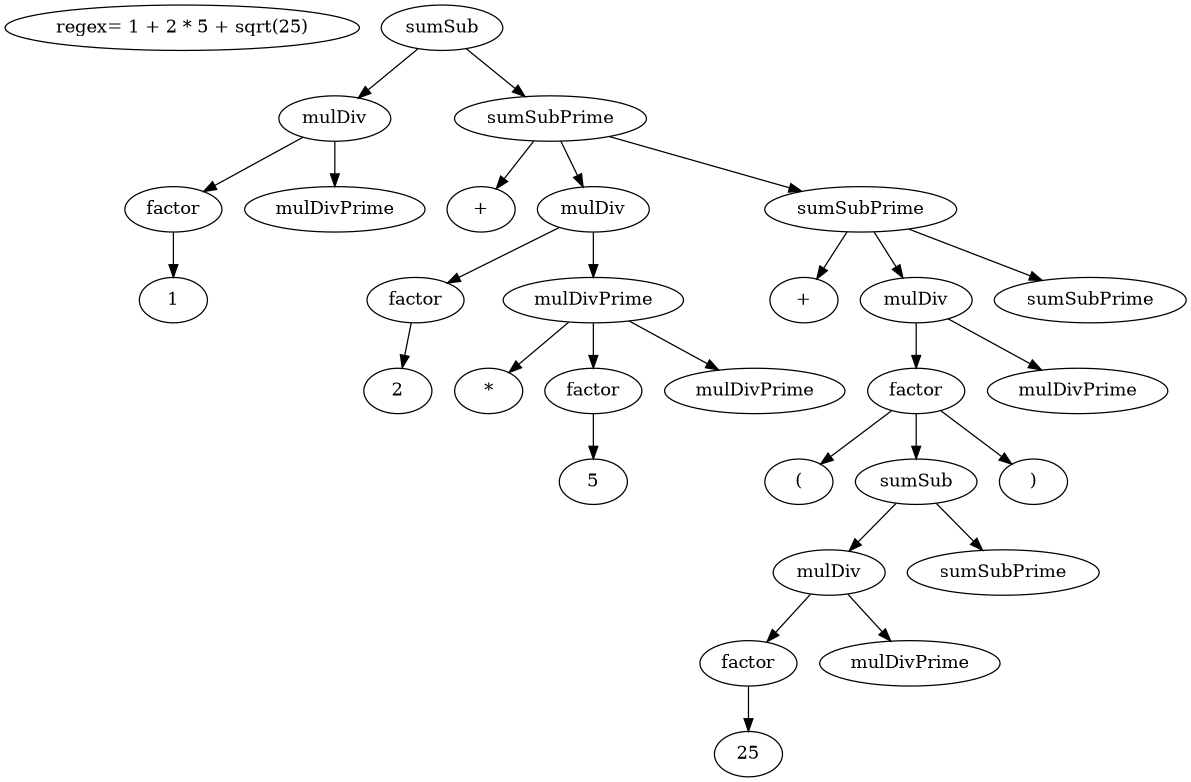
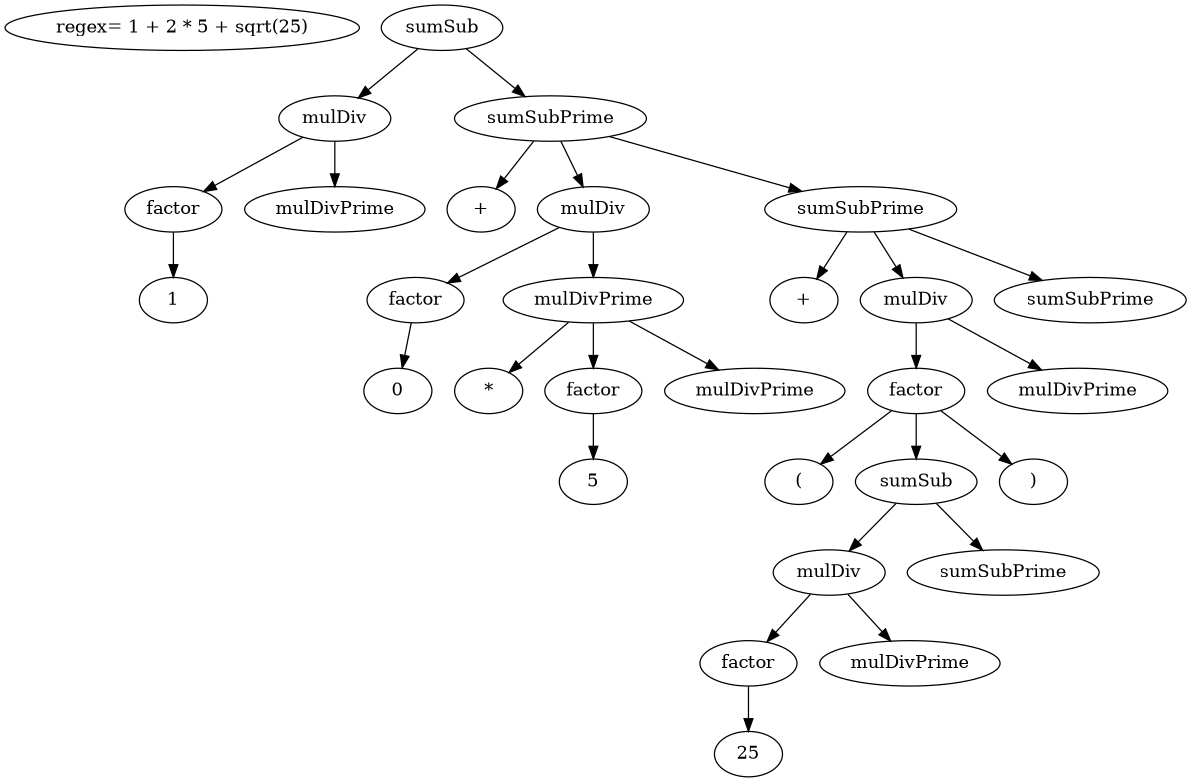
(398, 391) -> (398, 391)
